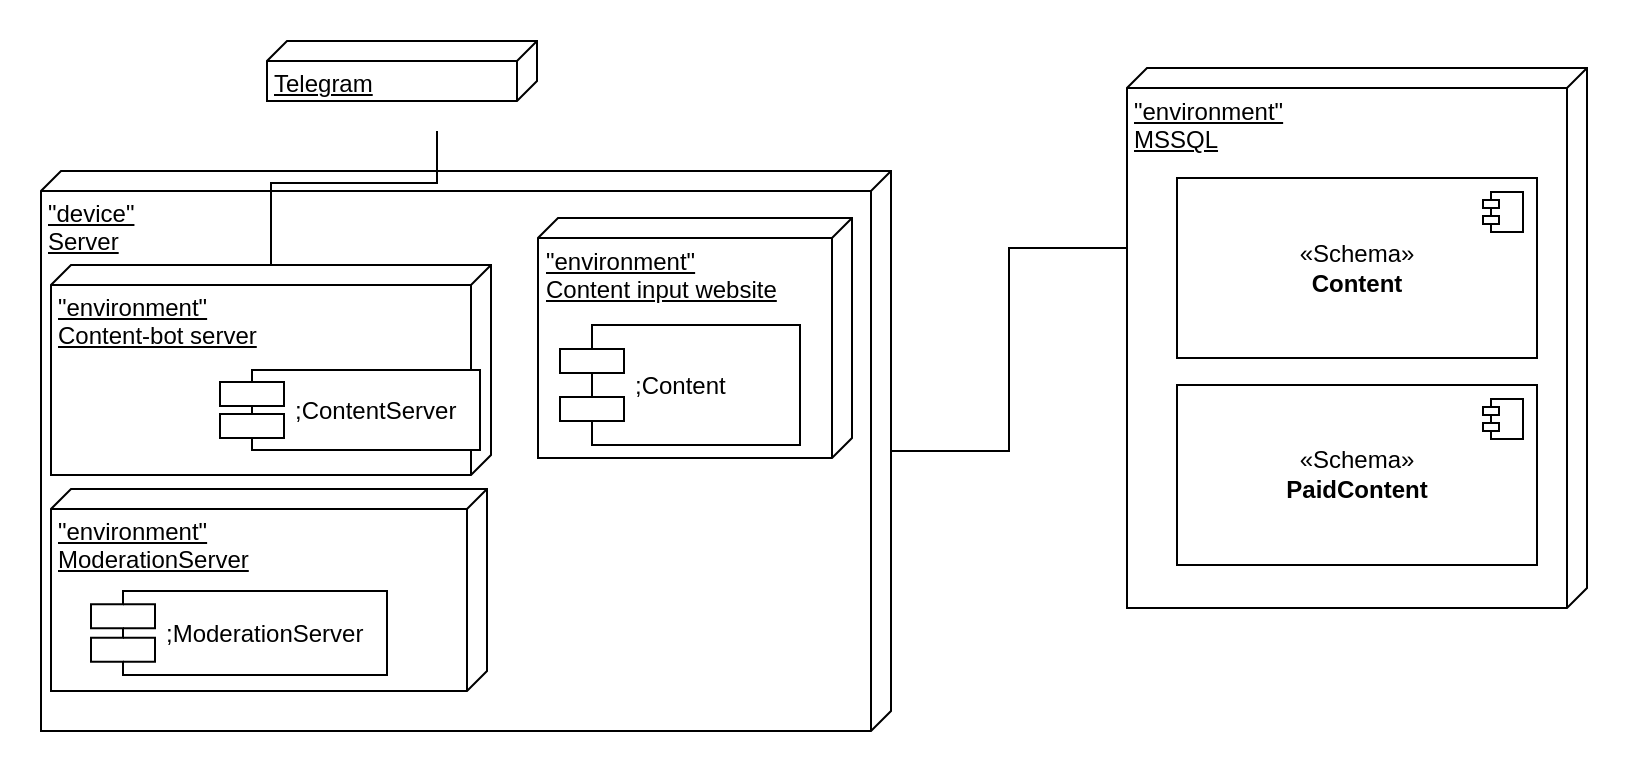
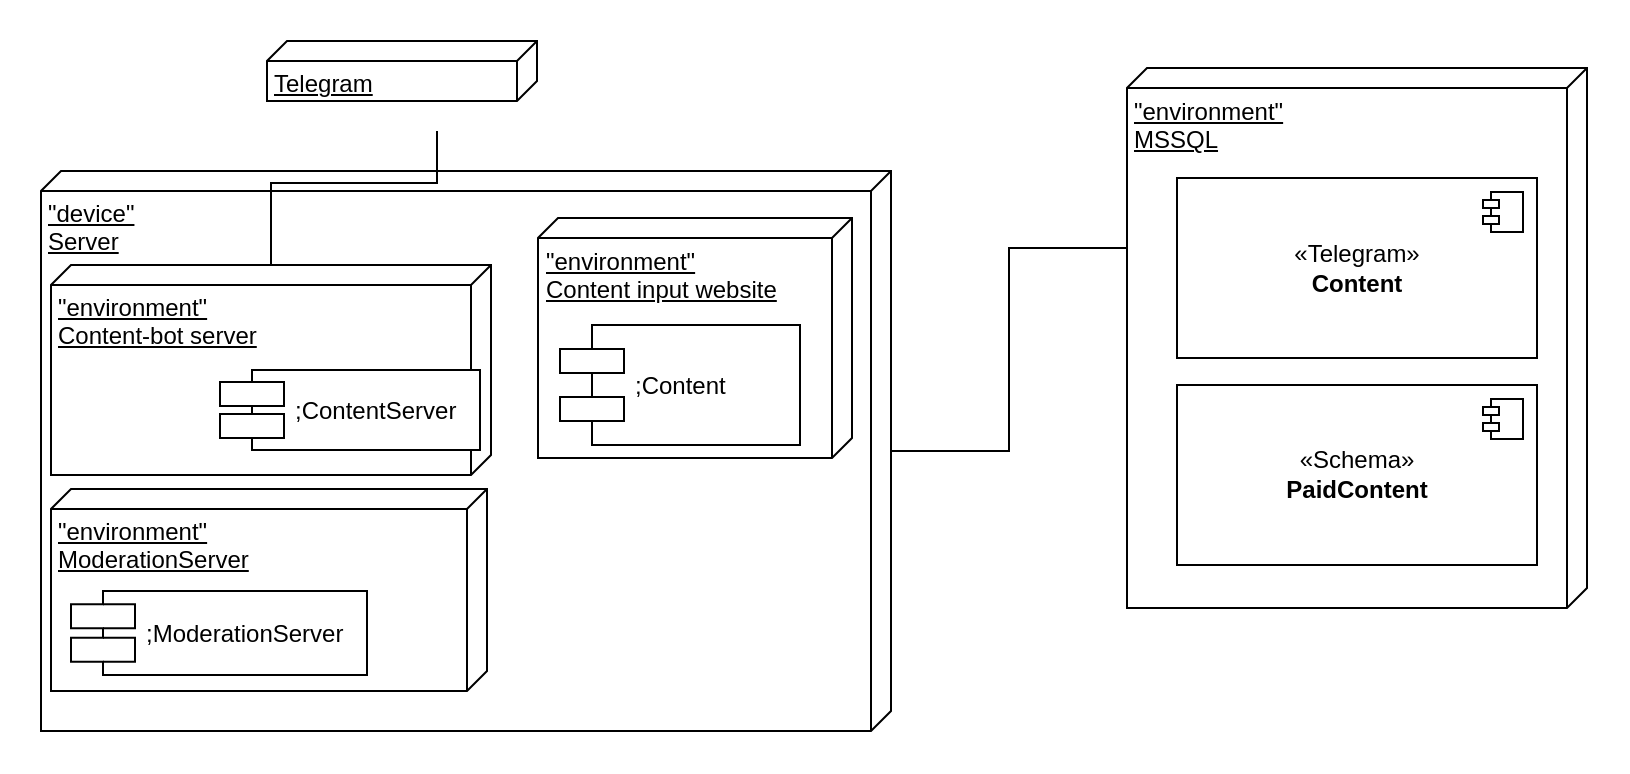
(1358, 269) -> (1358, 269)
(239, 633) -> (219, 633)
